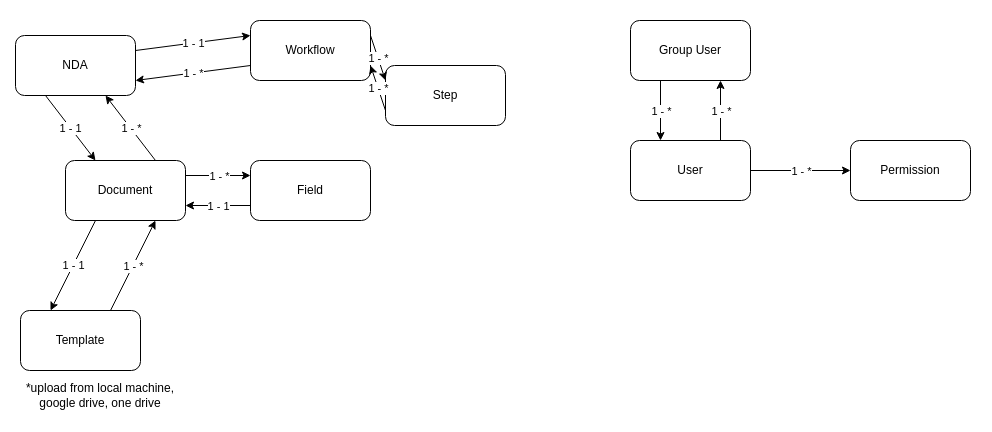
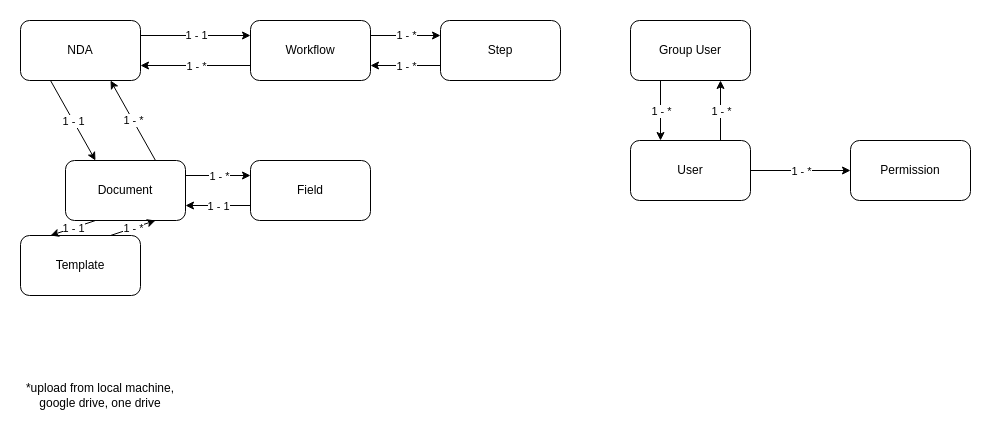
(76, 66) -> (81, 51)
(446, 96) -> (501, 51)
(81, 341) -> (81, 266)
